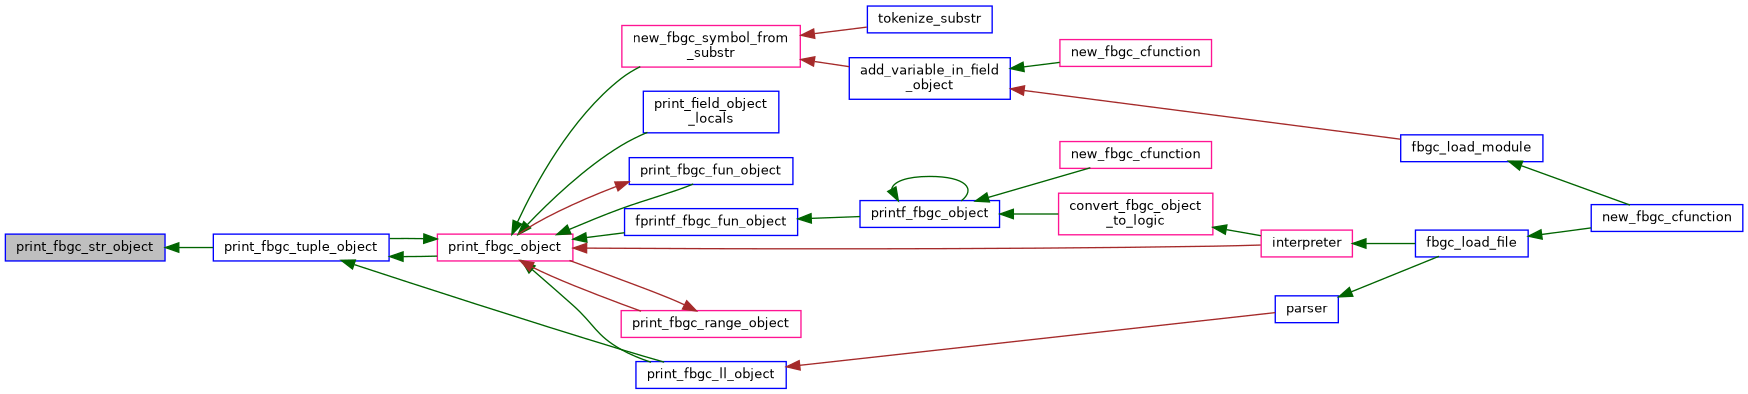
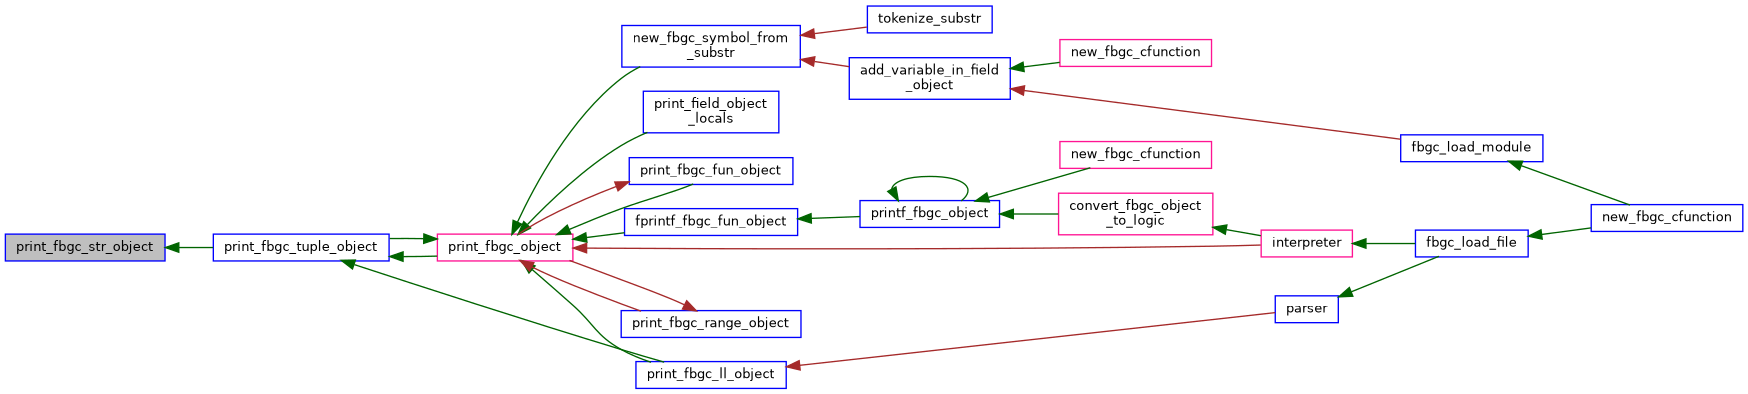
(711, 46) -> (711, 46)
(711, 324) -> (711, 324)
